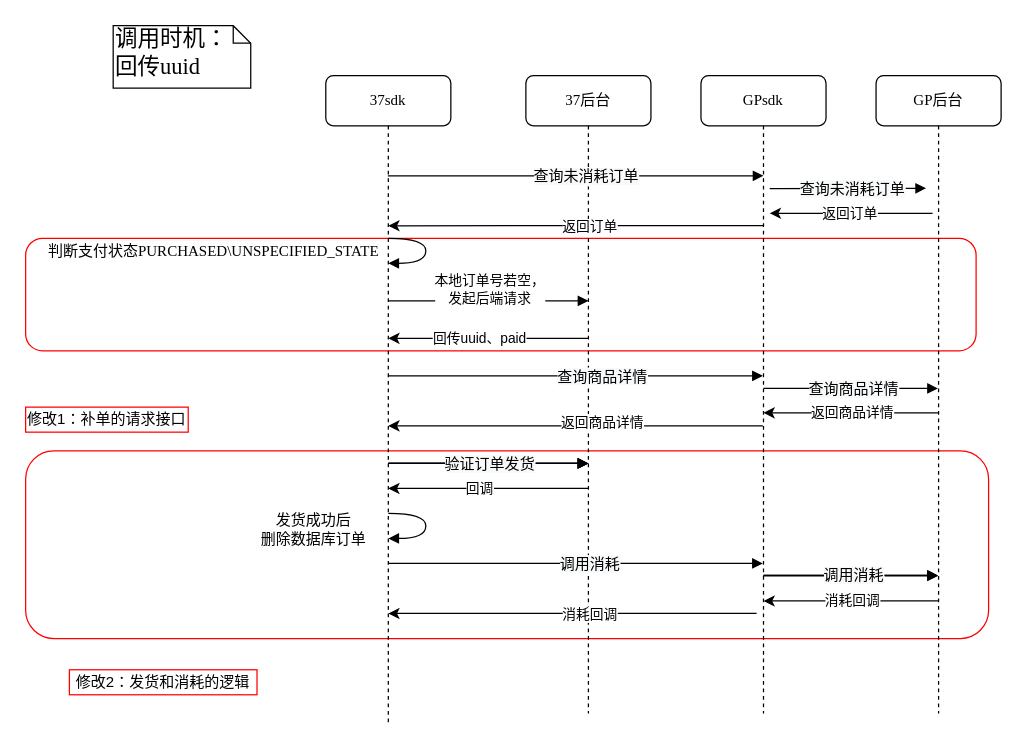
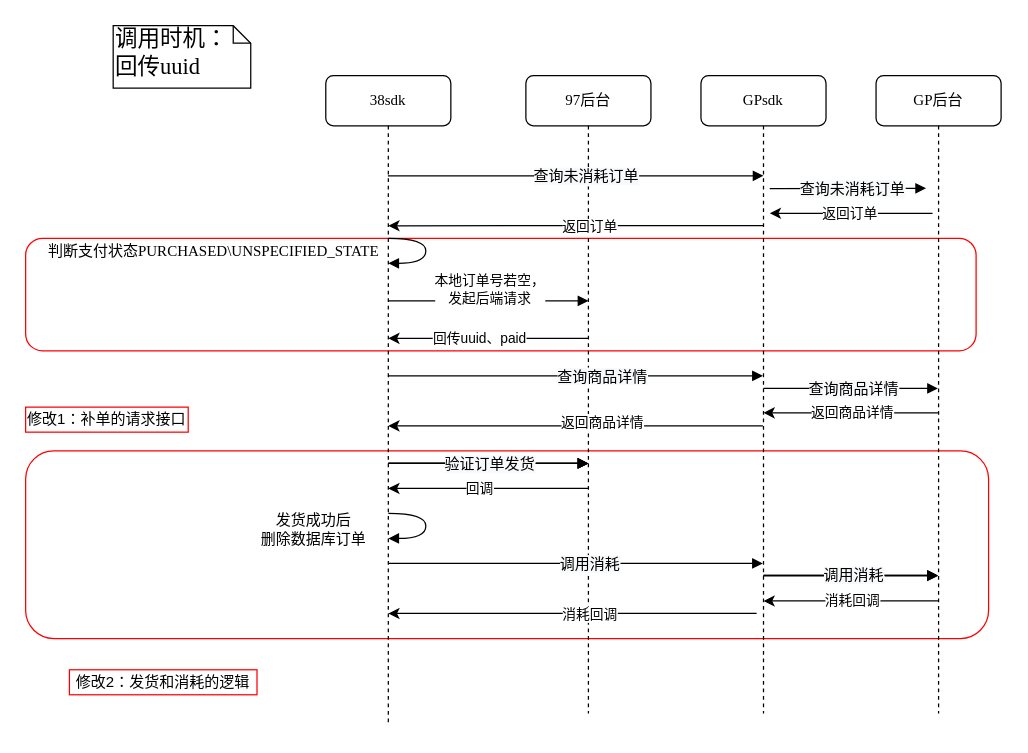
(388, 101) -> (388, 101)
(588, 101) -> (588, 101)
